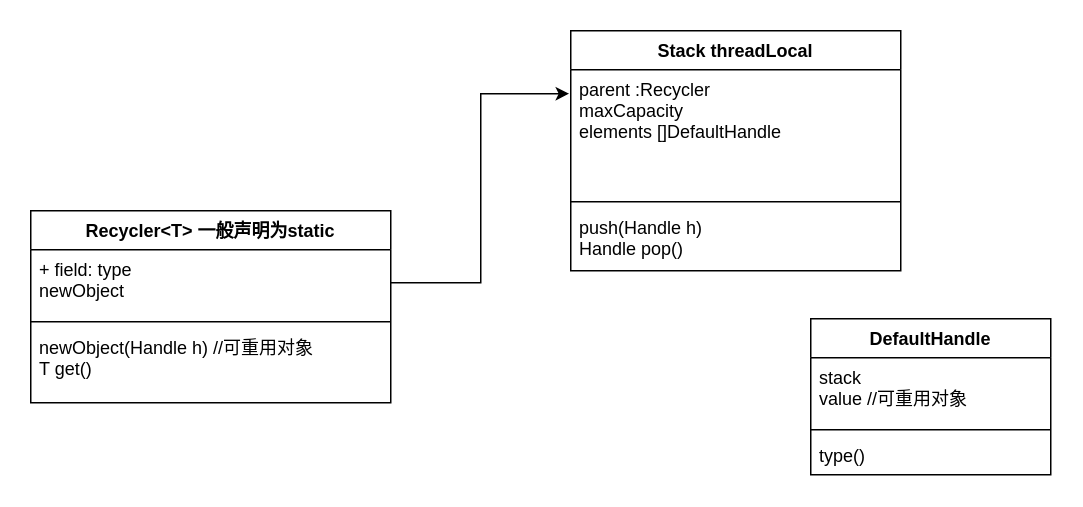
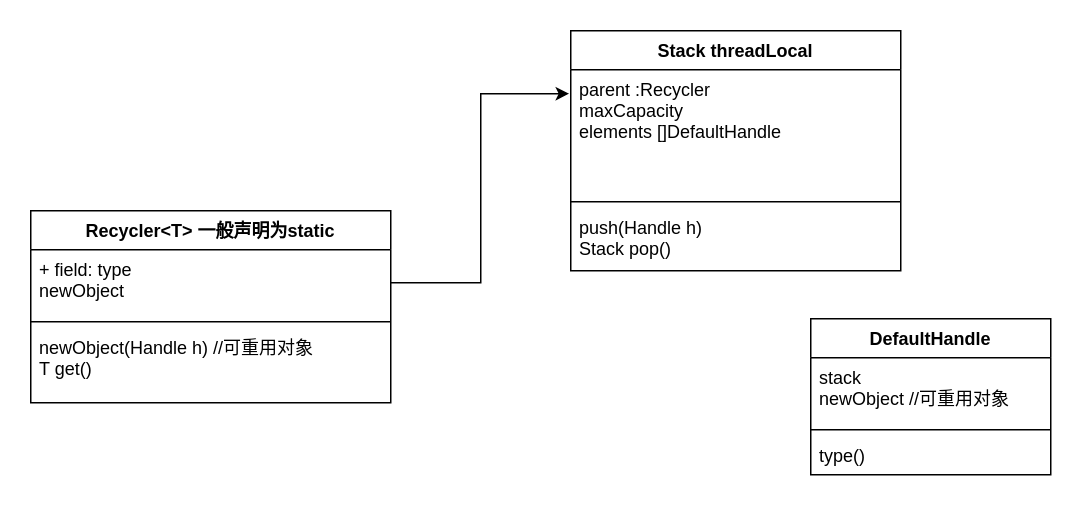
(645, 228) -> (645, 228)
(844, 378) -> (844, 378)
